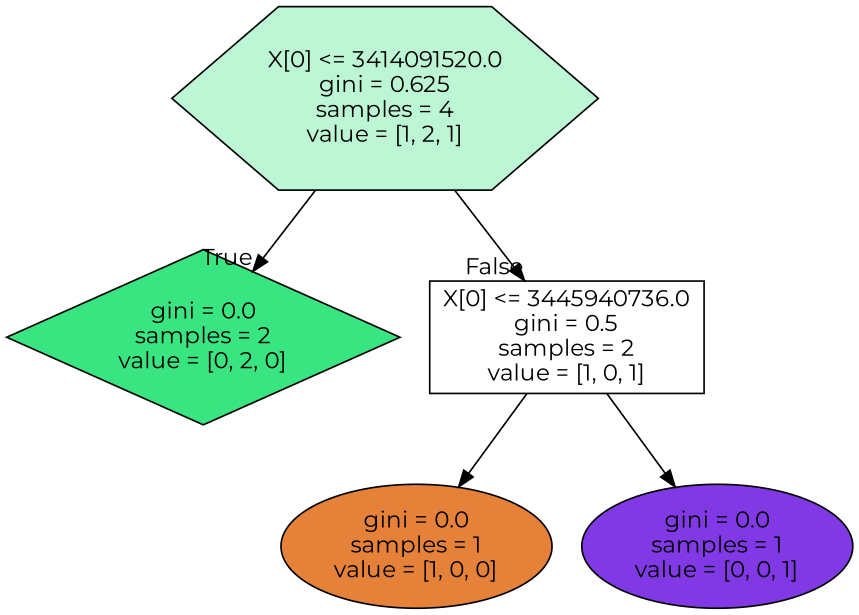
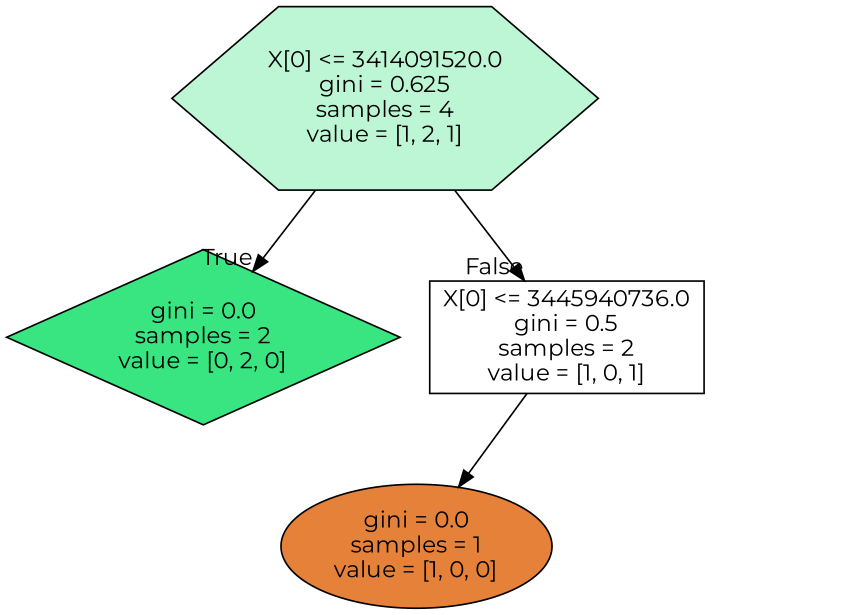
(717, 546) -> none
